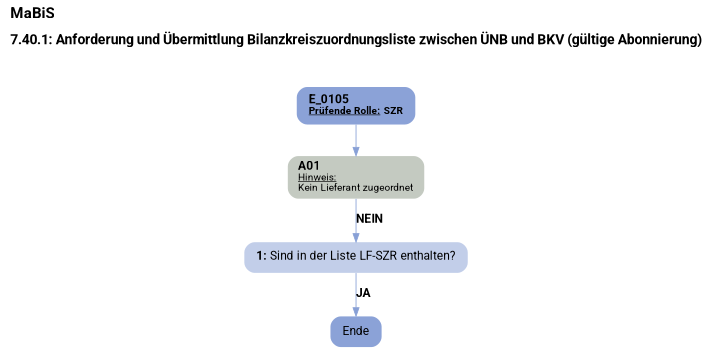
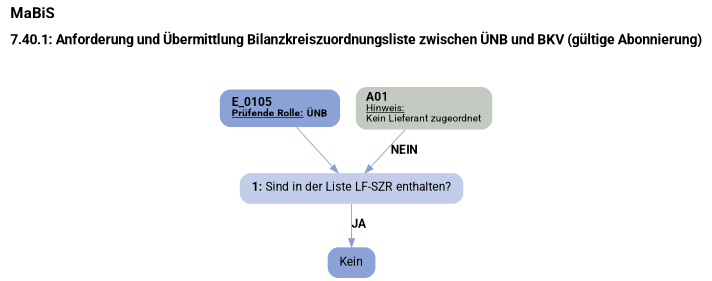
(392, 111) -> (316, 113)
(356, 136) -> (314, 147)
(356, 332) -> (352, 263)
